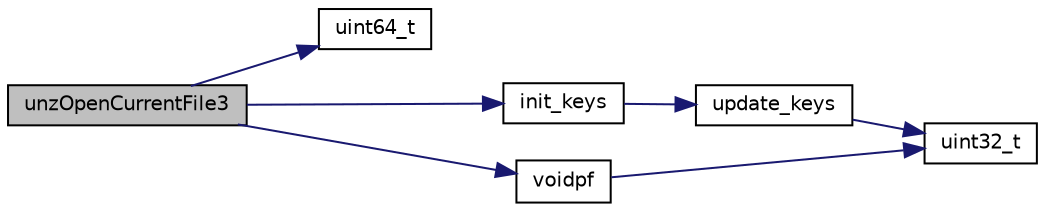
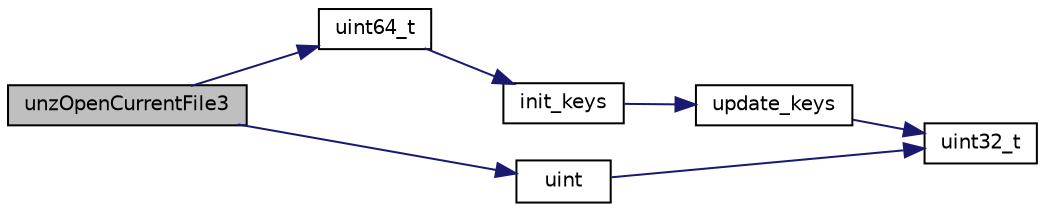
(365, 104) -> (460, 62)
(564, 182) -> (564, 182)
